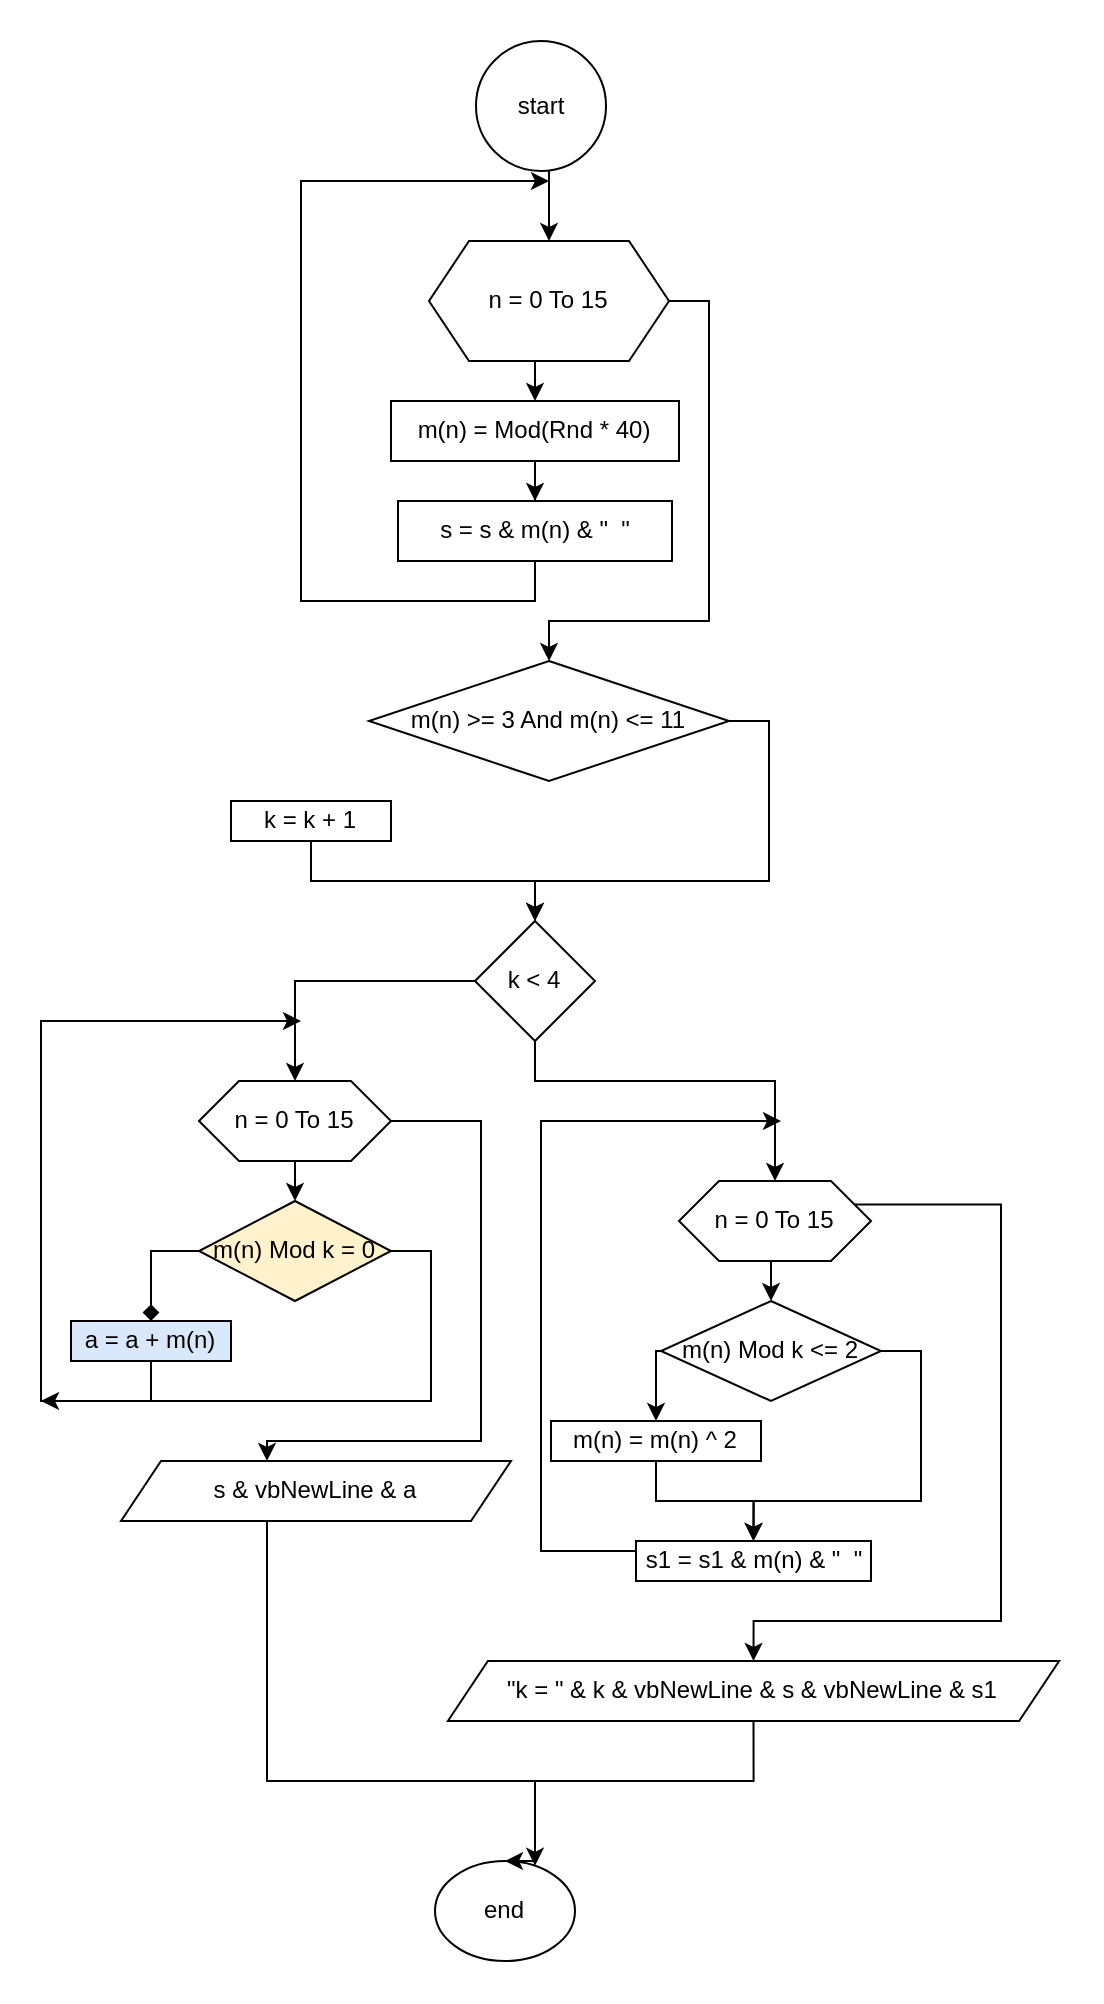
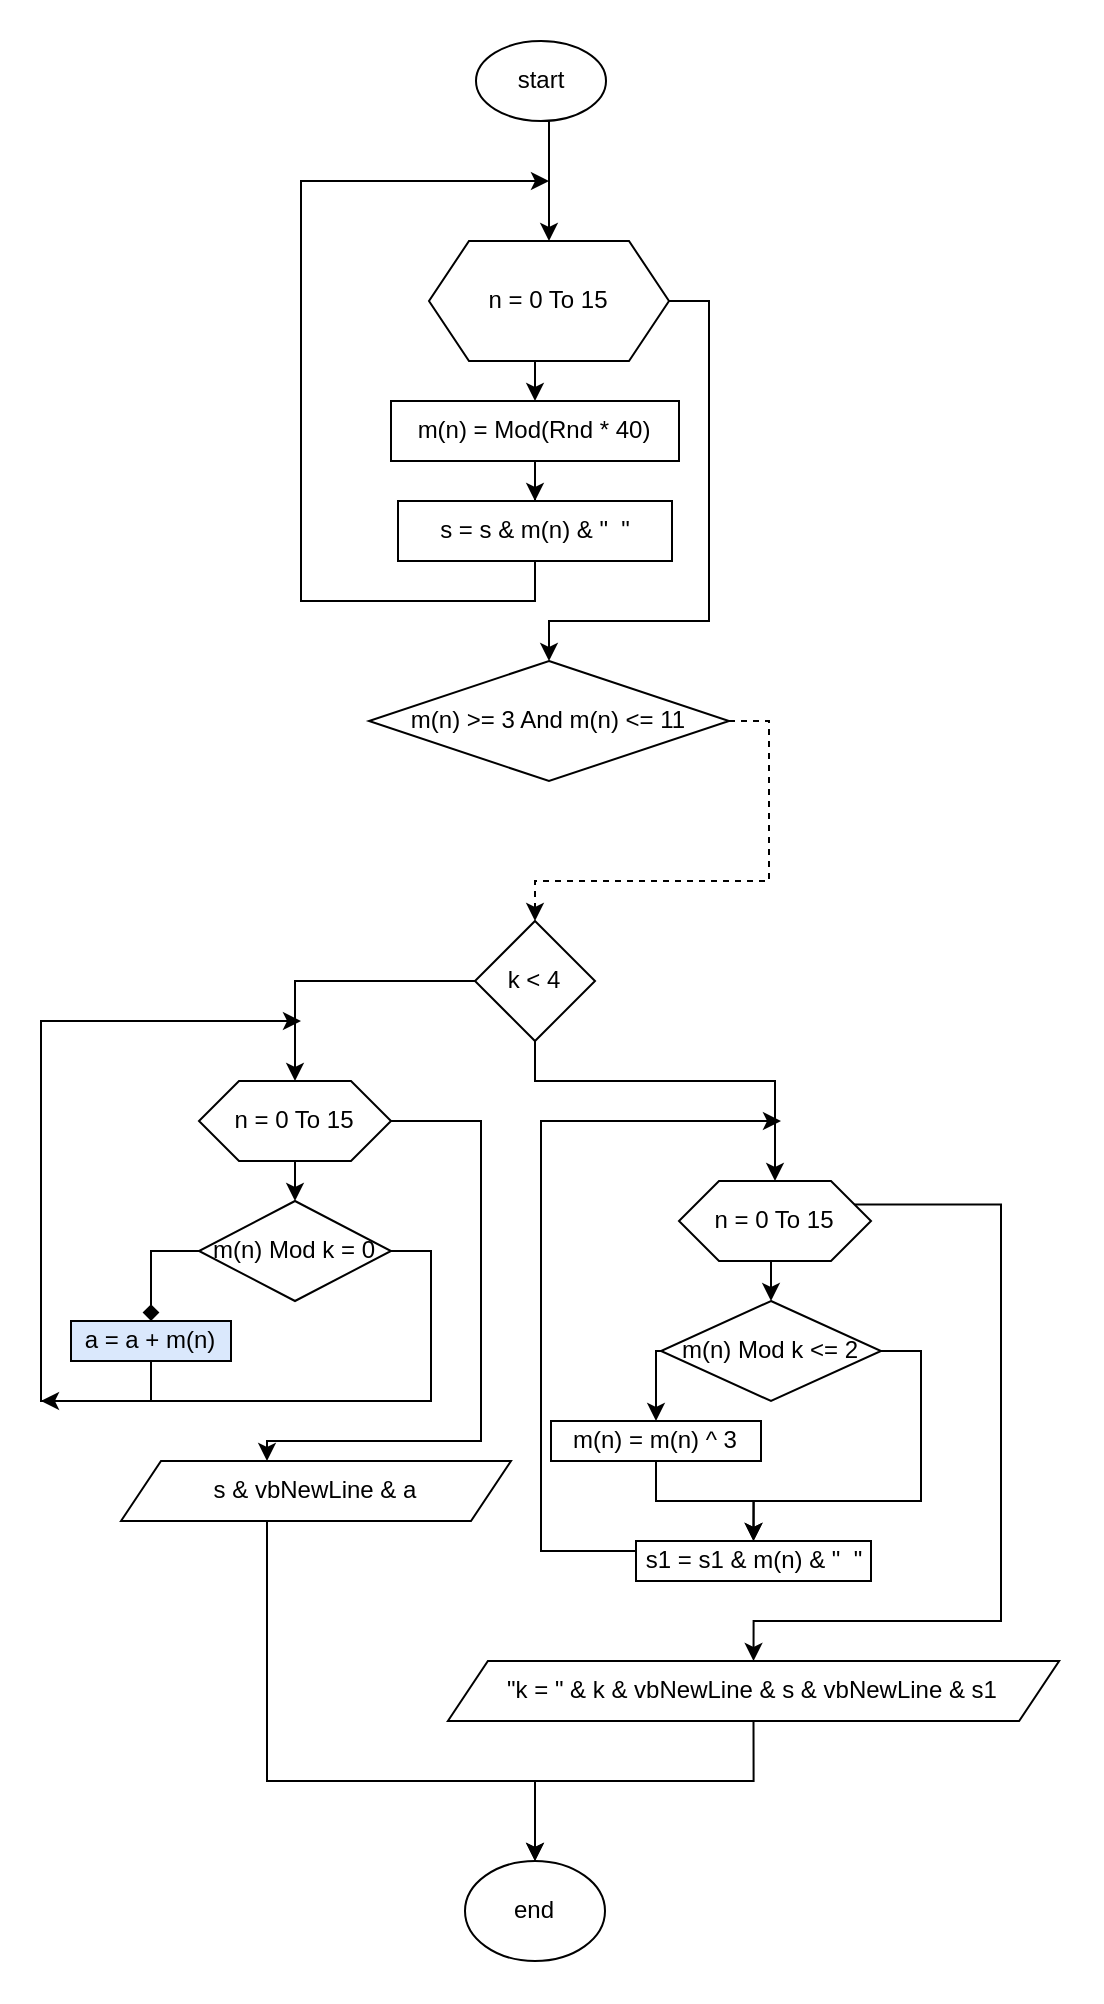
(541, 106) -> (541, 81)
(311, 821) -> none
(401, 881) -> none
(752, 881) -> (752, 881)
(295, 1251) -> (295, 1251)
(656, 1441) -> (656, 1441)
(505, 1911) -> (535, 1911)
